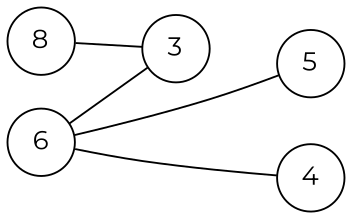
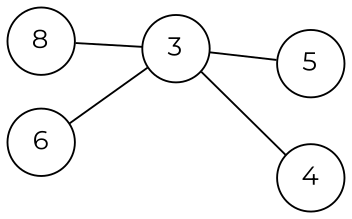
(178, 109) -> (243, 56)
(176, 165) -> (243, 113)
